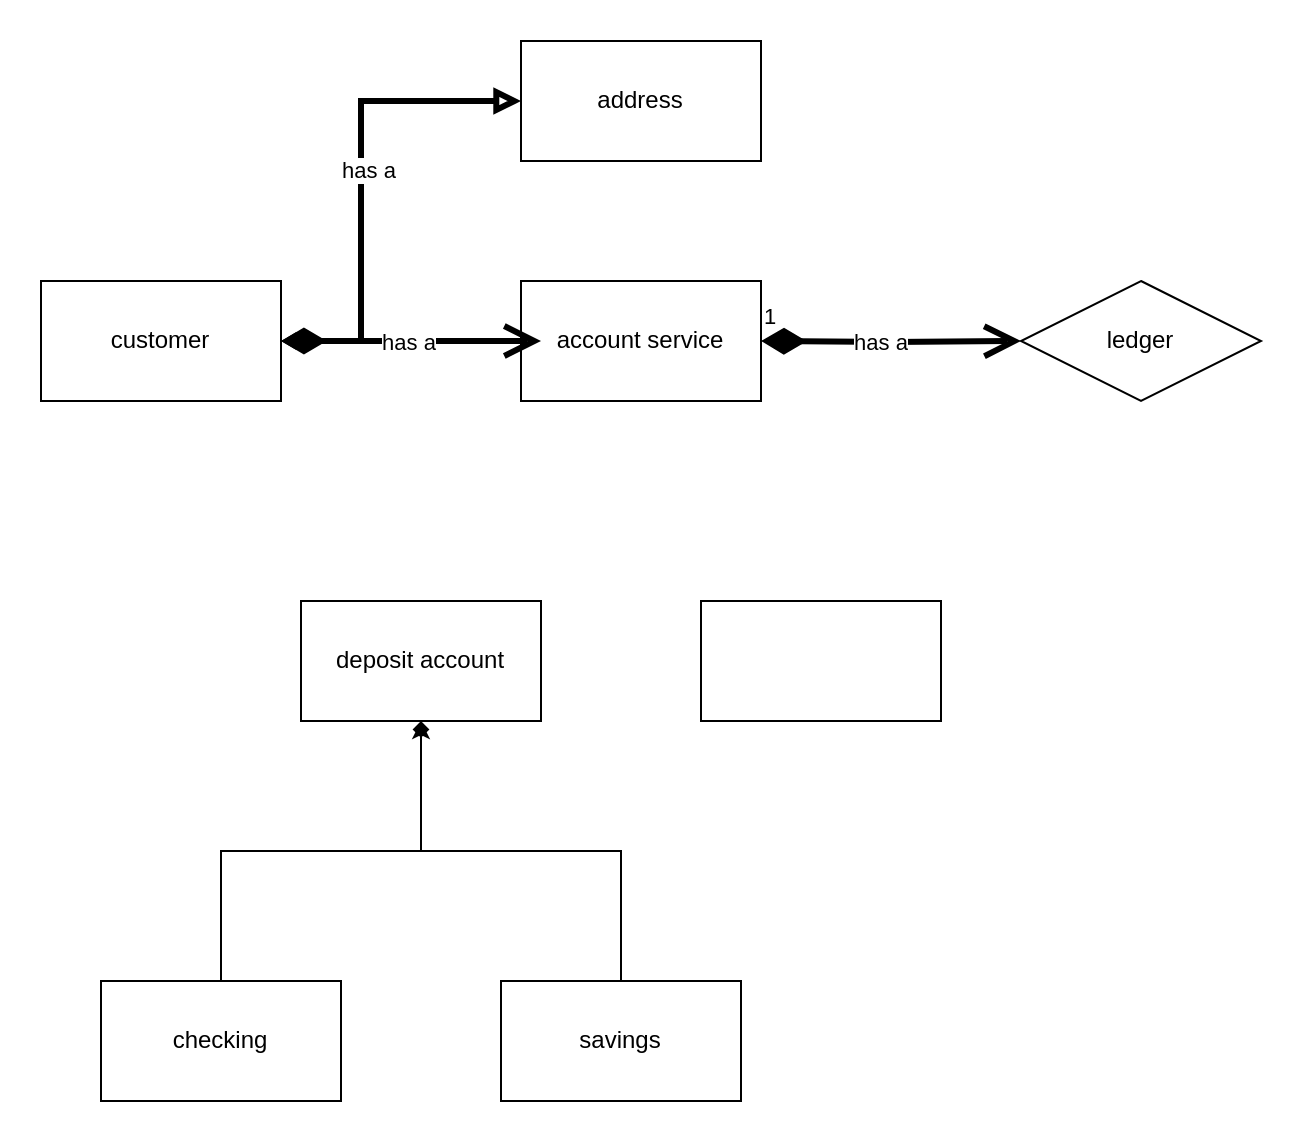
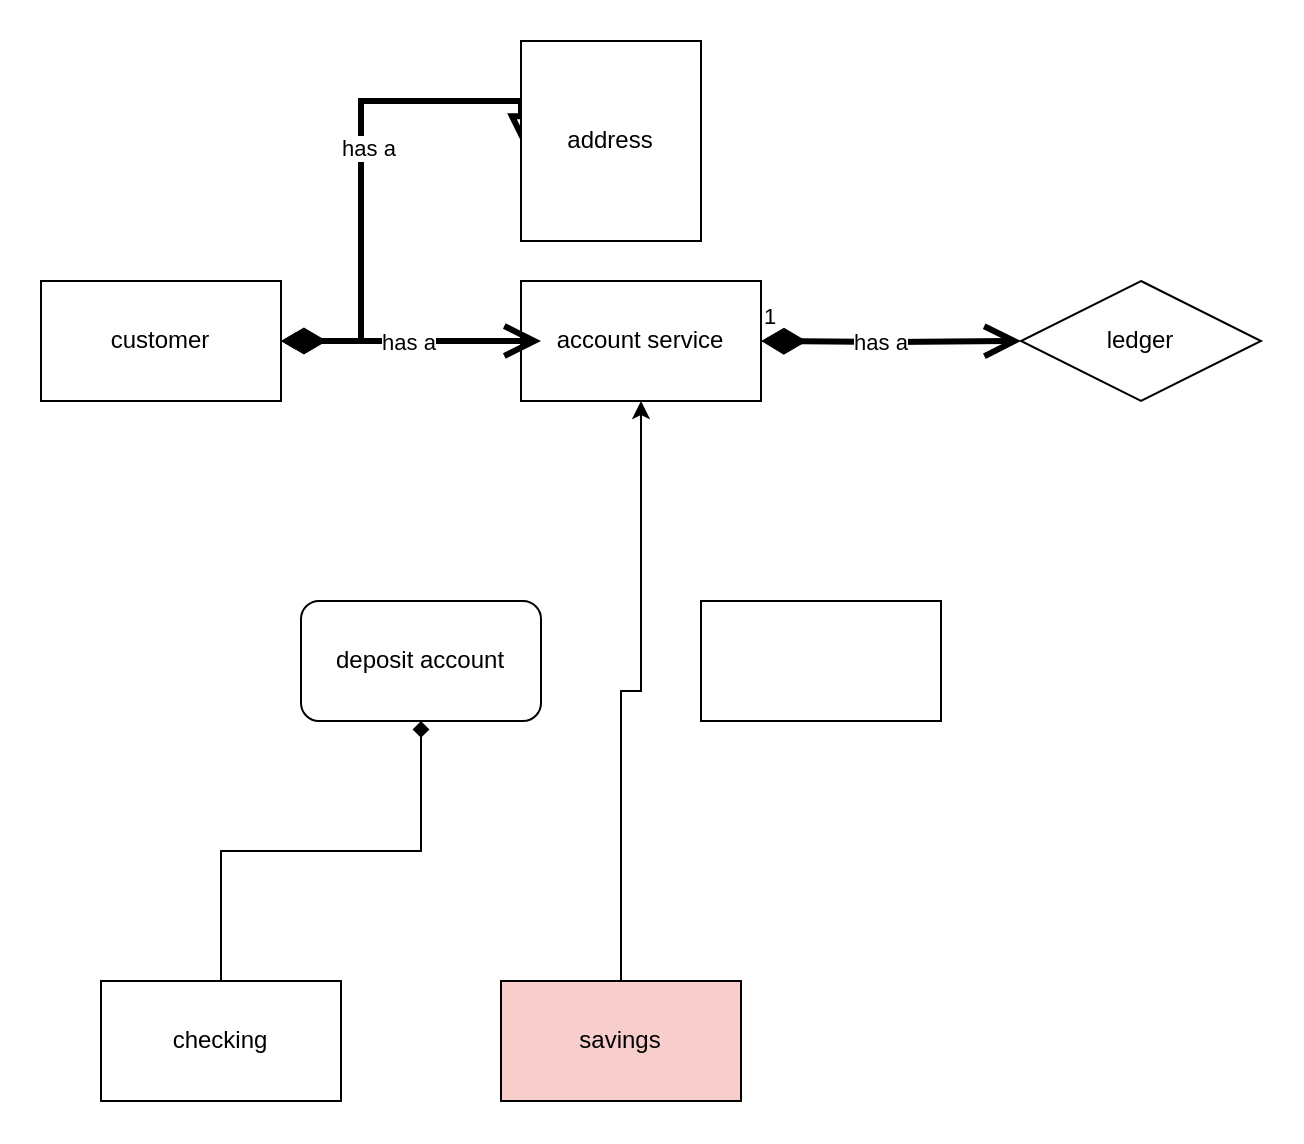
(641, 101) -> (611, 141)
(421, 661) -> (421, 661)
(524, 851) -> (641, 644)
(621, 1041) -> (621, 1041)
